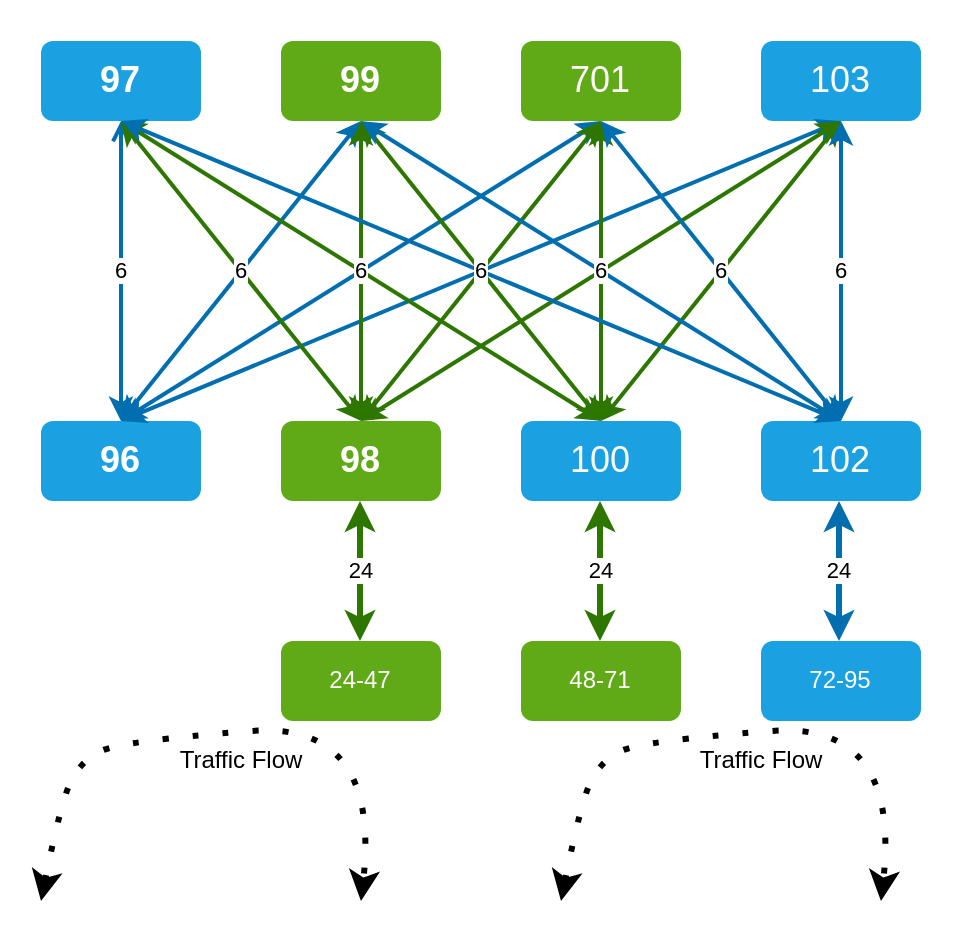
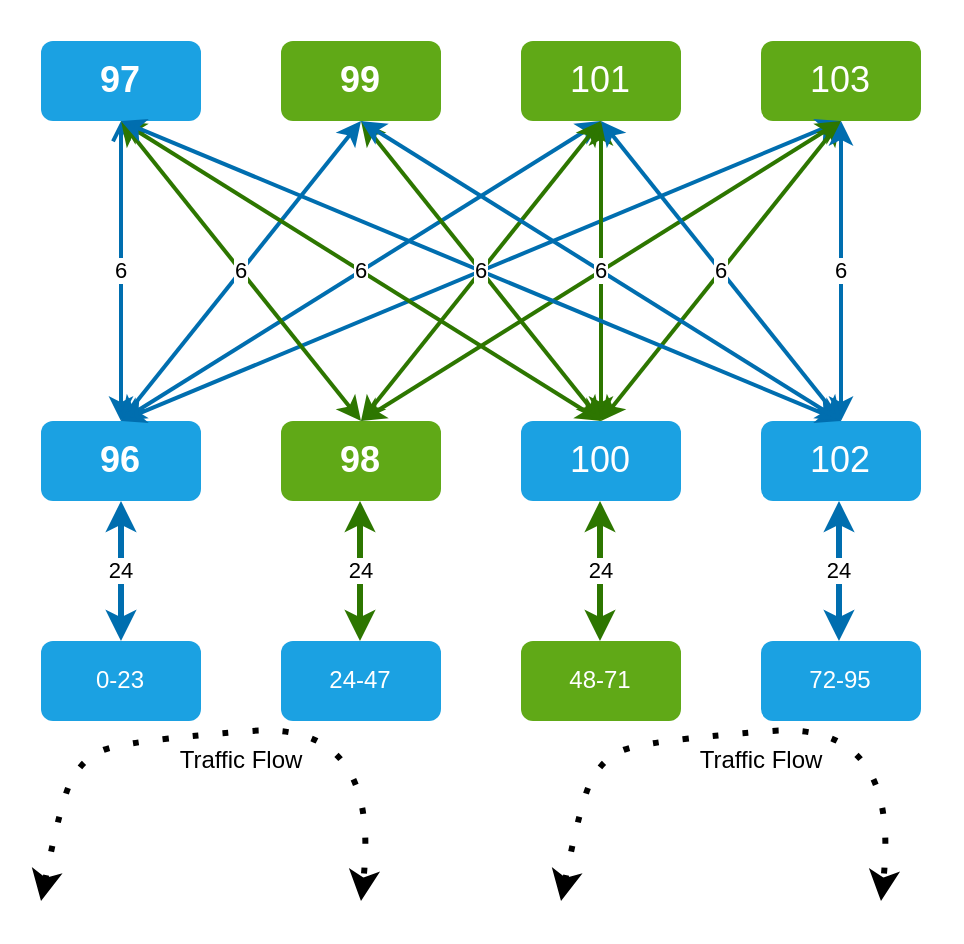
(601, 81) -> (601, 81)
(841, 81) -> (841, 81)
(361, 344) -> none
none -> (121, 572)
none -> (121, 681)
(361, 681) -> (361, 681)
